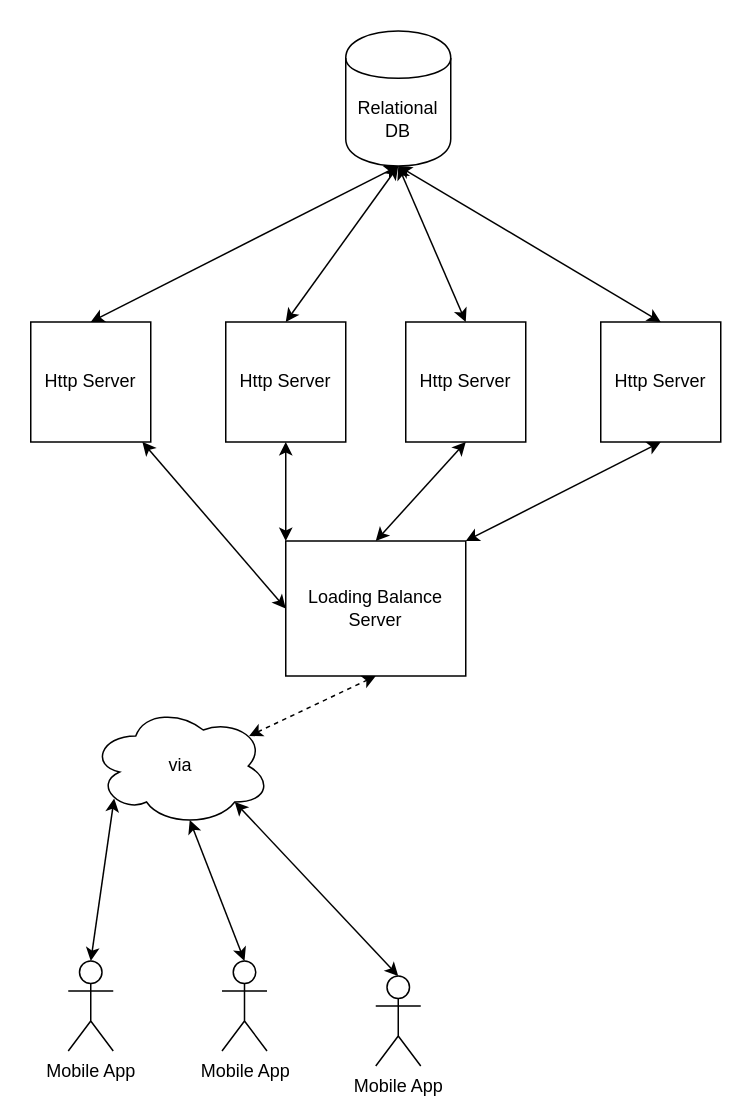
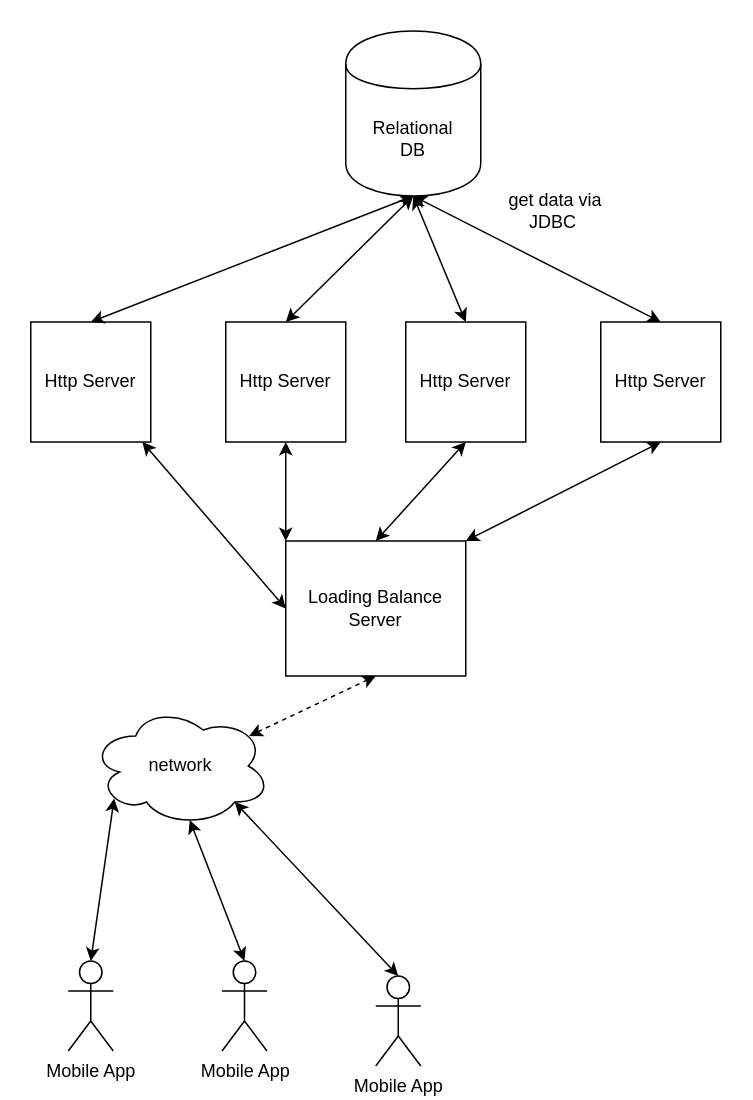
(398, 98) -> (413, 113)
none -> (556, 211)
(181, 766) -> (181, 766)
